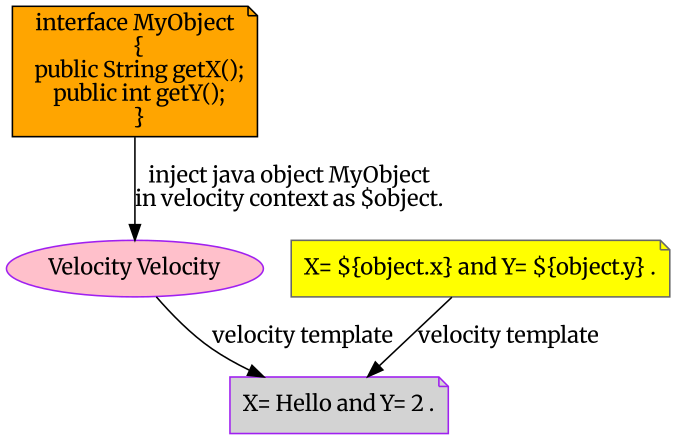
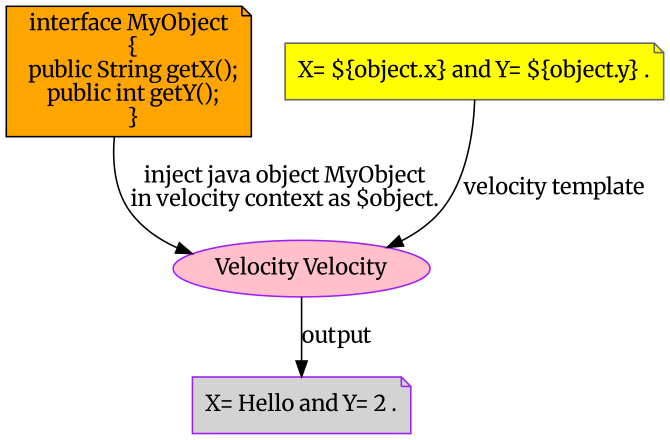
(416, 332) -> (458, 182)
(303, 337) -> (337, 337)
